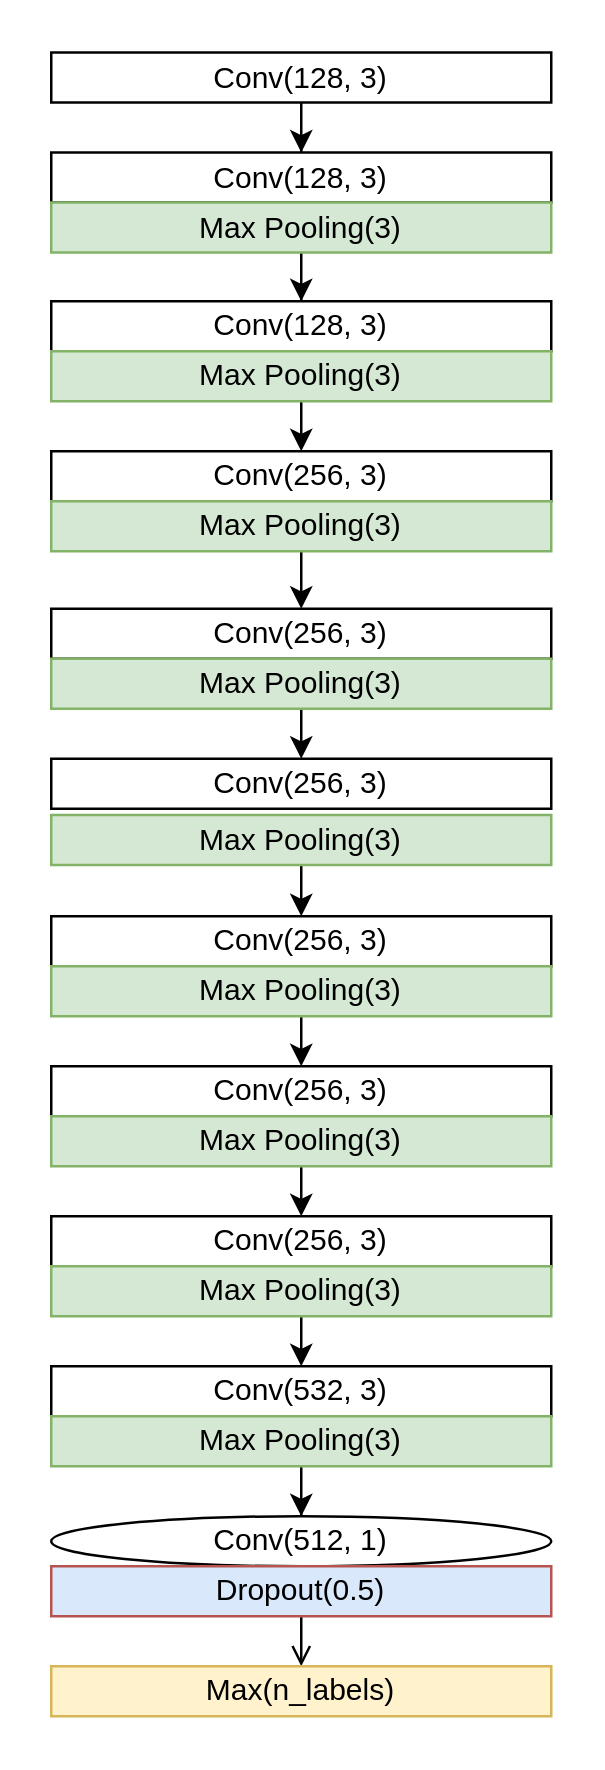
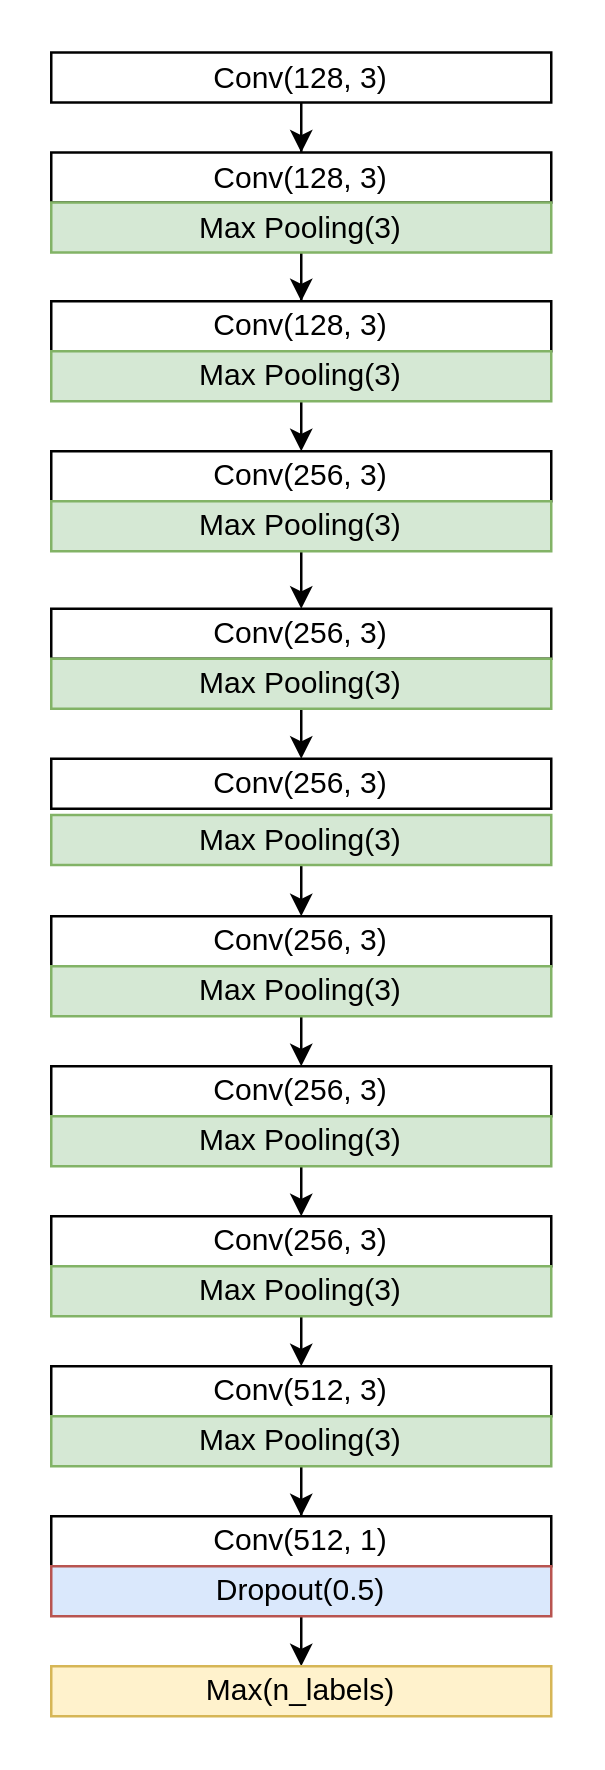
(301, 1391) -> (301, 1391)
(301, 1541) -> (301, 1541)
(301, 1652) -> (301, 1648)
